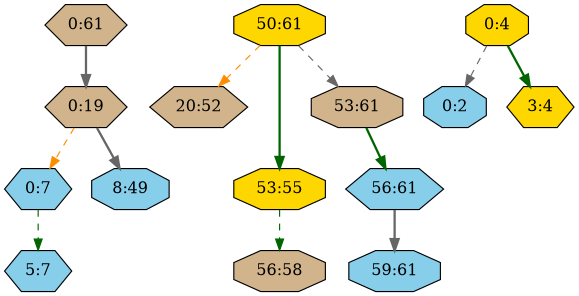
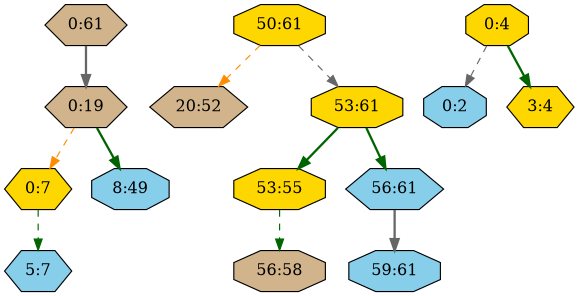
(280, 101) -> (322, 144)
(357, 107) -> (357, 107)
(105, 143) -> (105, 143)
(38, 189) -> (38, 189)
